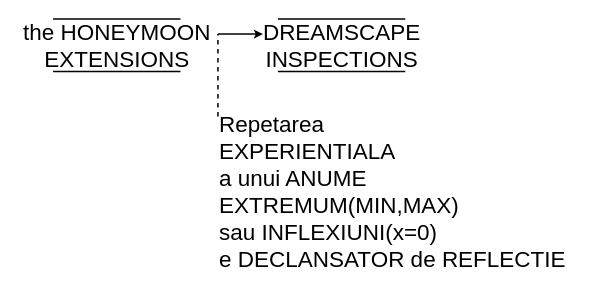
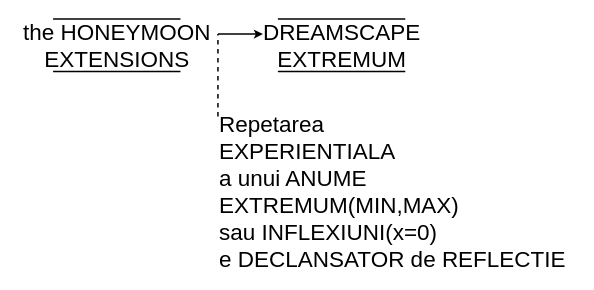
(342, 45) -> (342, 45)
